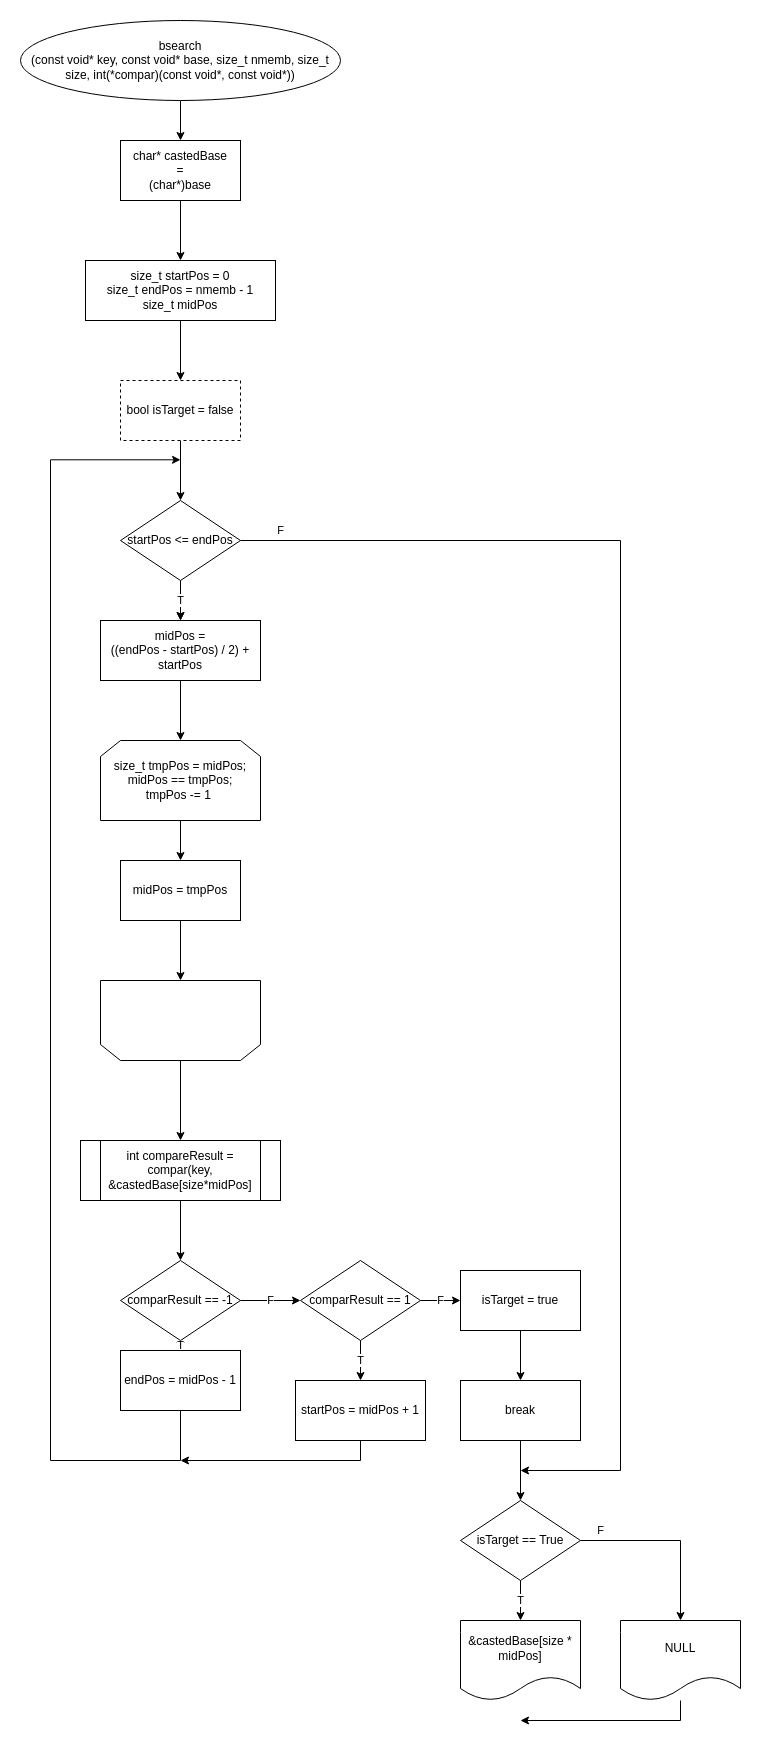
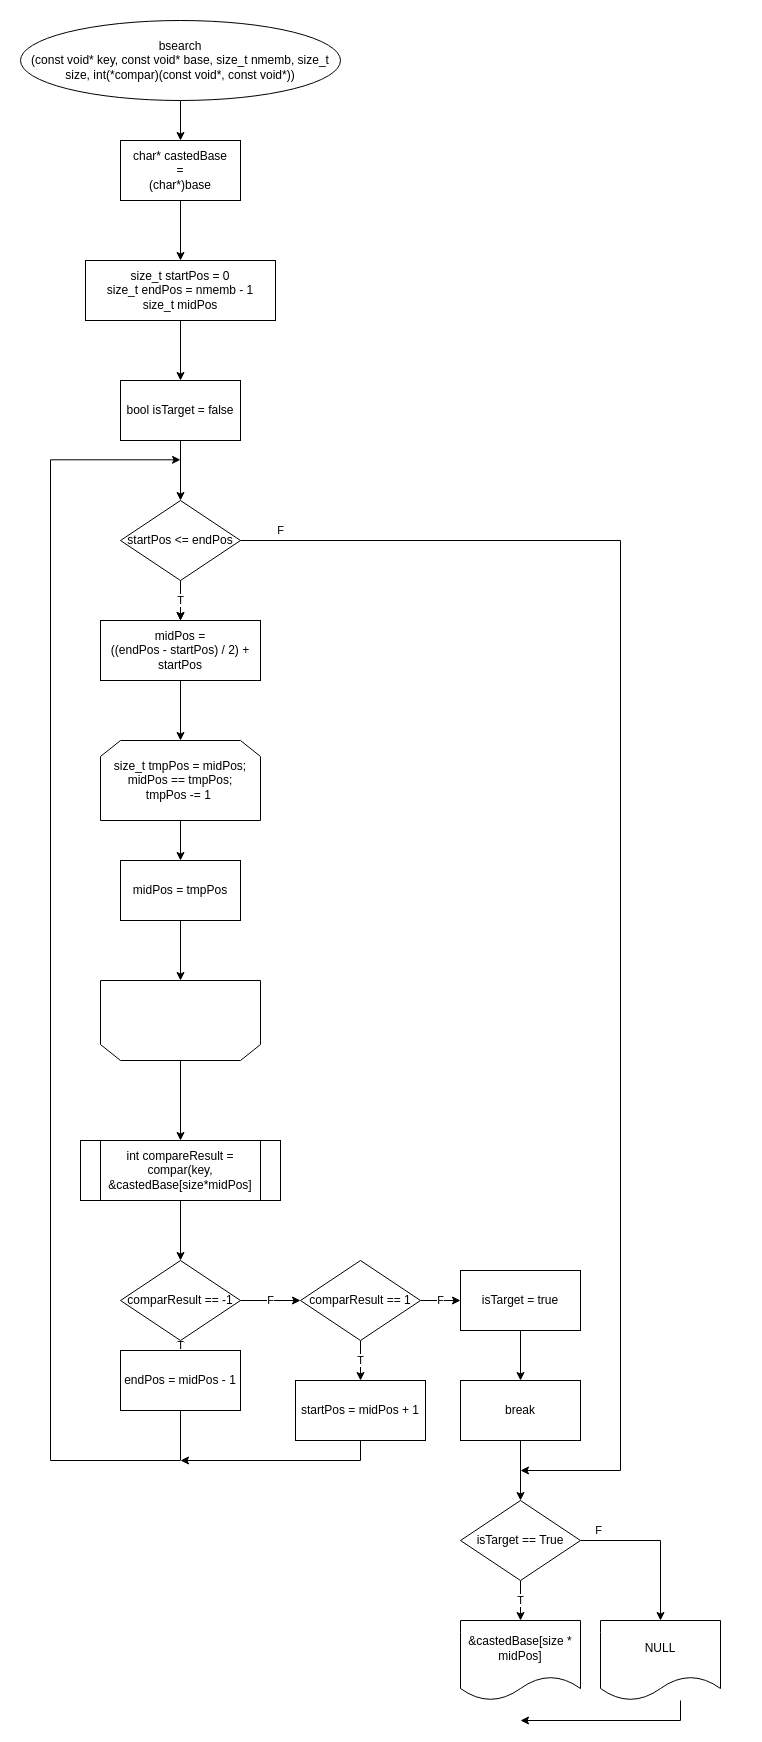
(181, 411) -> (181, 411)
(681, 1661) -> (661, 1661)
